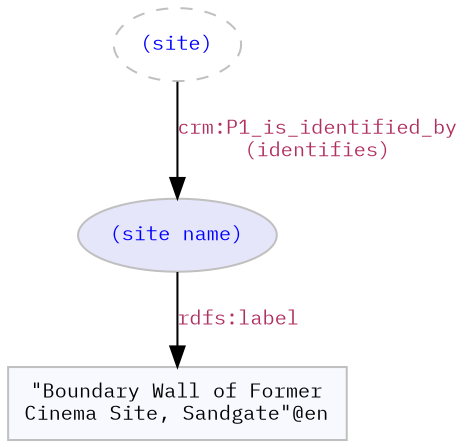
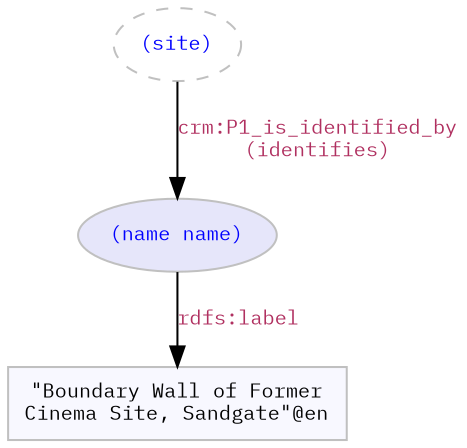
(177, 235) -> (177, 235)
